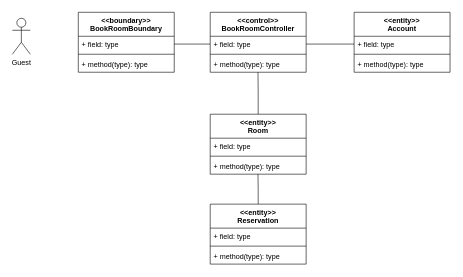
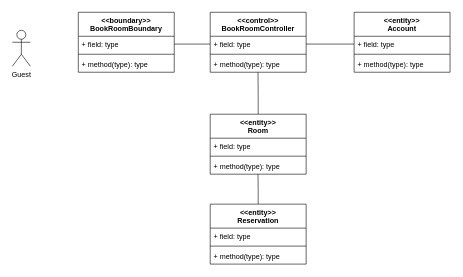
(21, 36) -> (21, 48)
